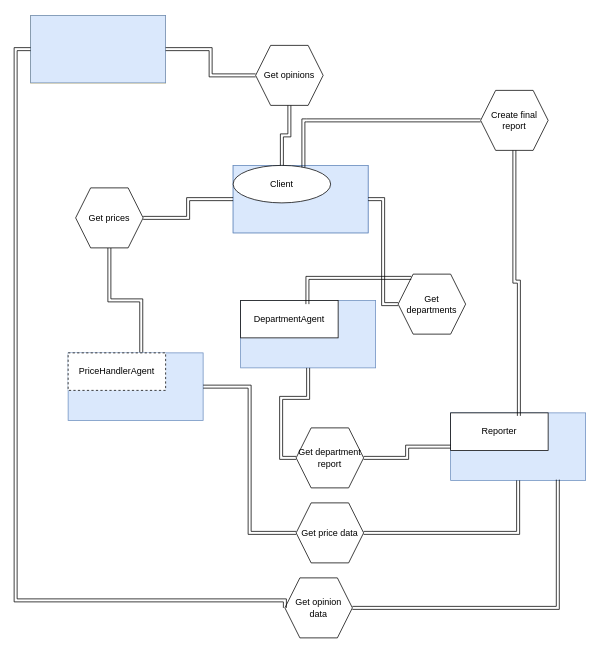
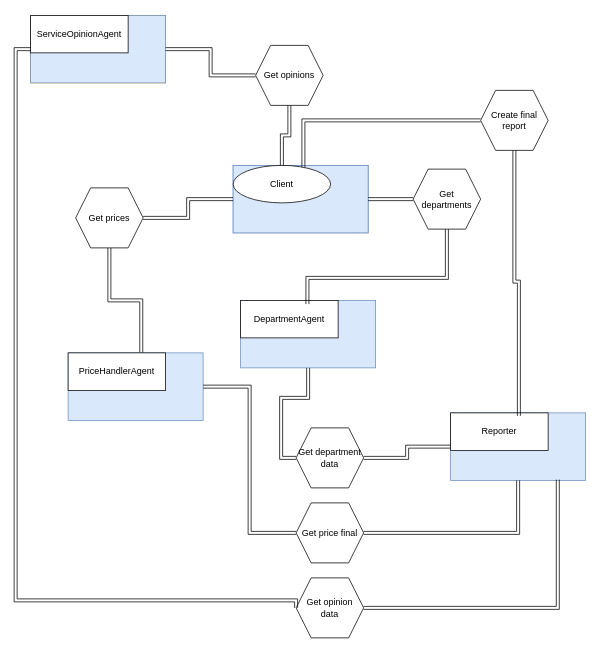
none -> (79, 34)
(432, 304) -> (447, 199)
(117, 372) -> (117, 372)
(330, 458) -> (330, 458)
(330, 533) -> (330, 533)
(318, 608) -> (330, 608)
